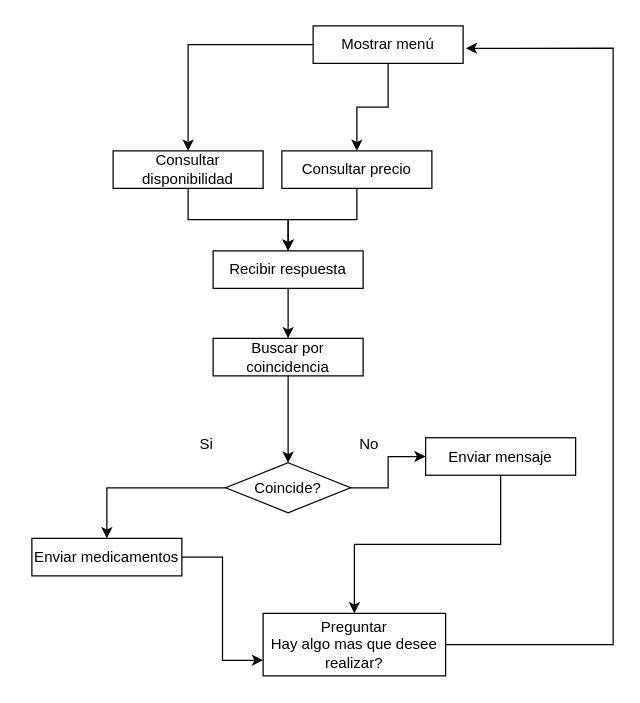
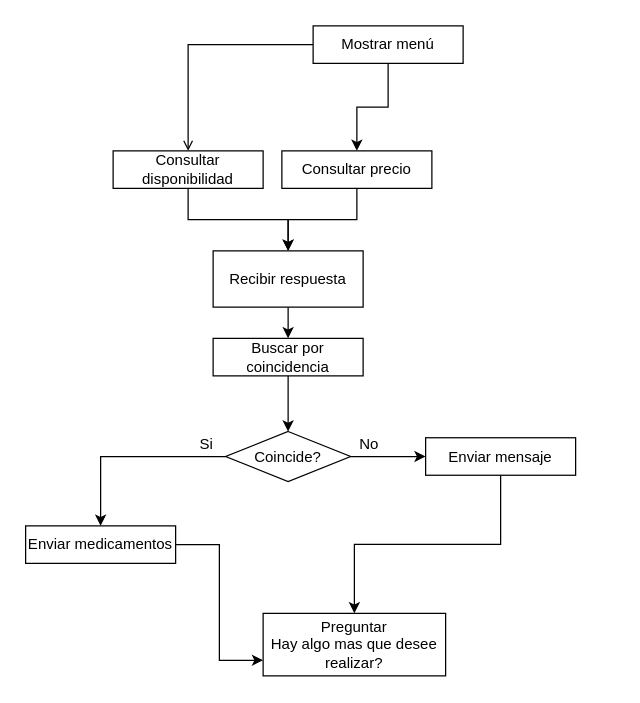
(188, 141) -> (188, 142)
(288, 269) -> (288, 279)
(613, 360) -> none
(288, 488) -> (288, 456)
(107, 557) -> (101, 544)
